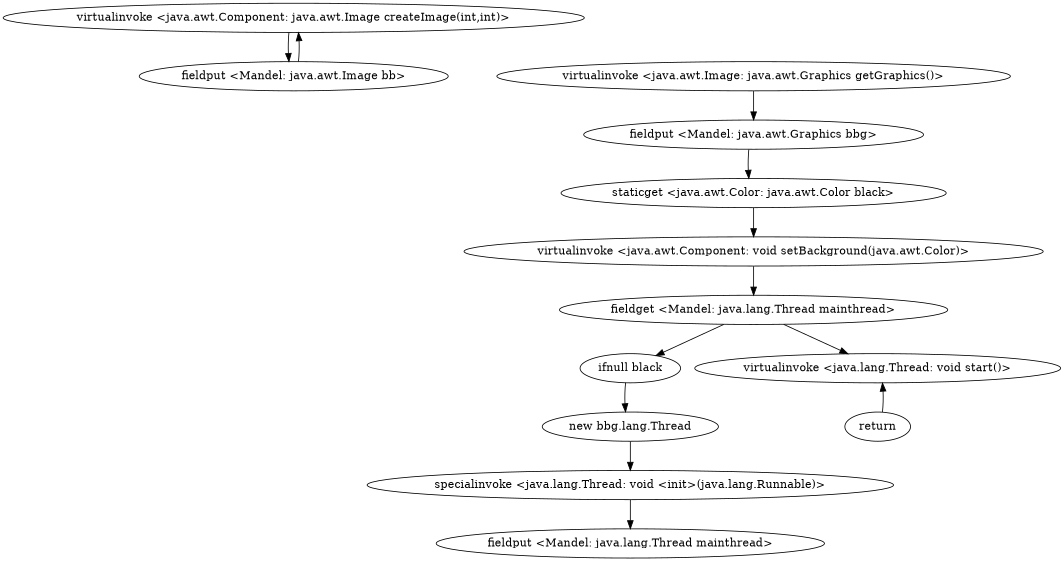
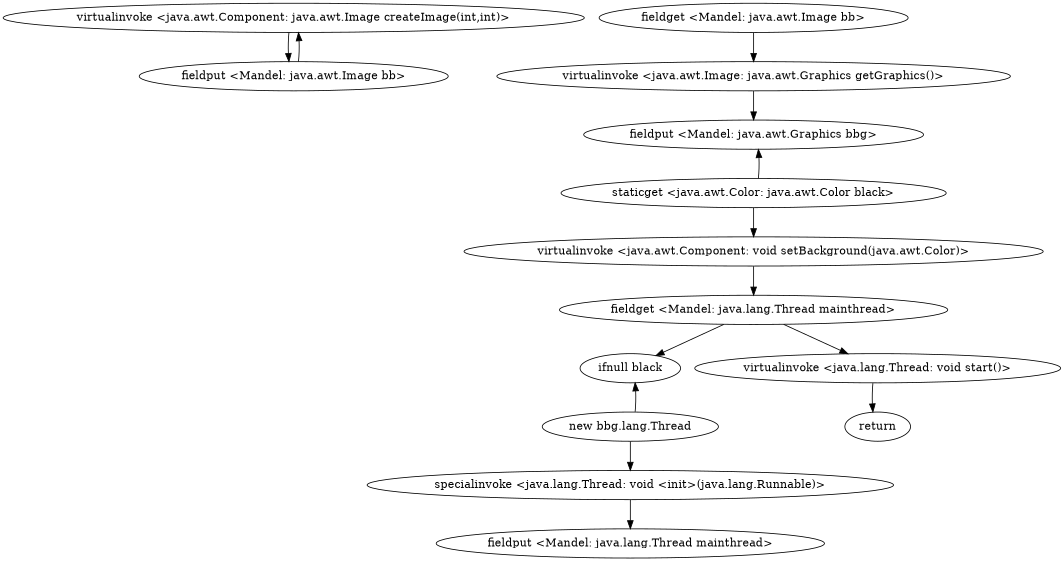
none -> (754, 18)
(748, 160) -> (759, 168)
(625, 393) -> (636, 401)
(883, 402) -> (872, 393)
